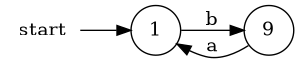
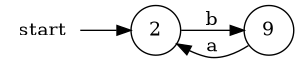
(156, 30) -> (156, 30)
